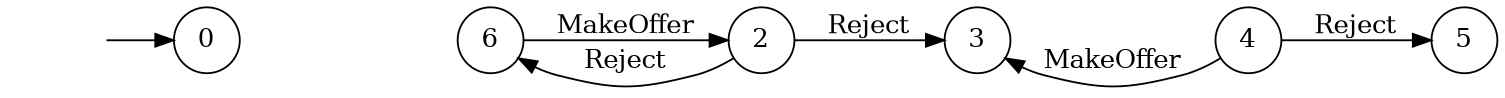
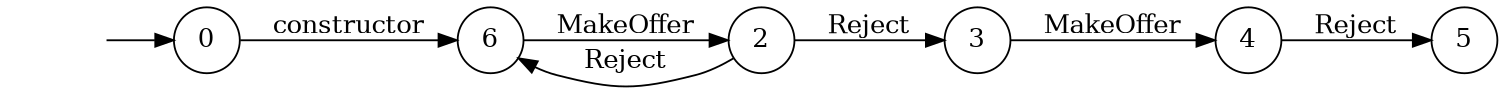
none -> (339, 40)
(1122, 86) -> (1103, 40)
